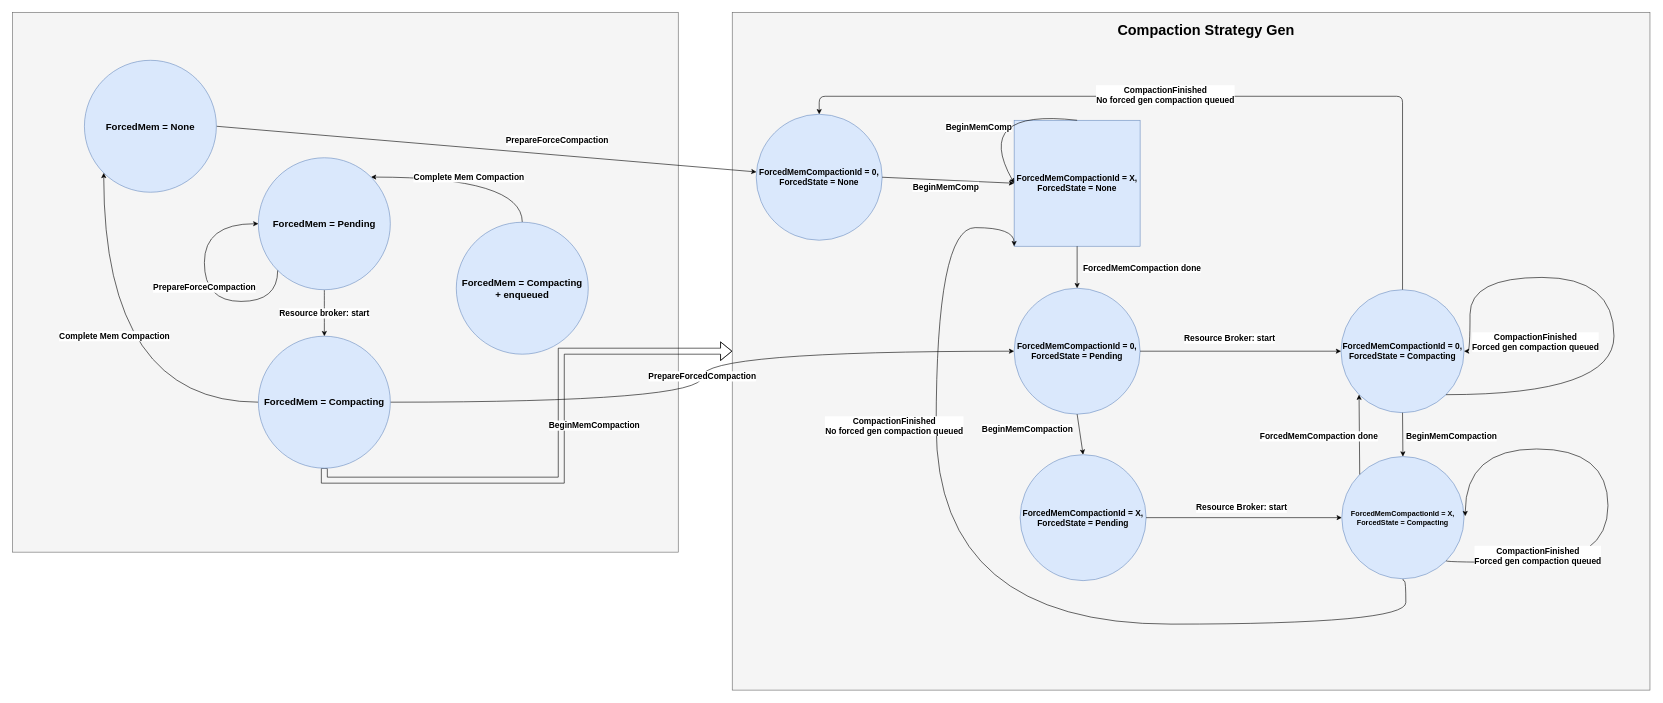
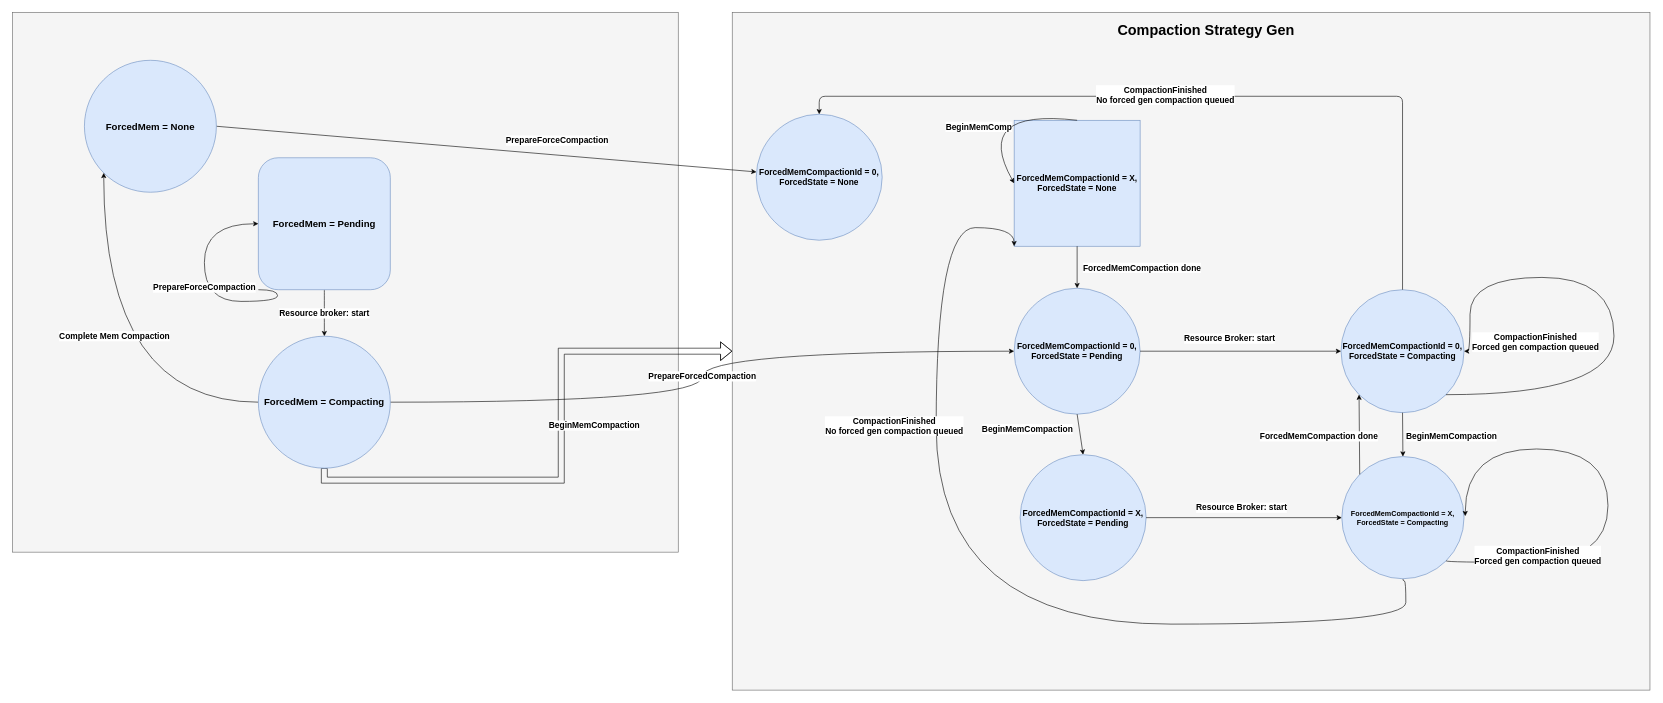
(1001, 183) -> none
(496, 192) -> none
(324, 224) -> (324, 224)
(522, 288) -> none
